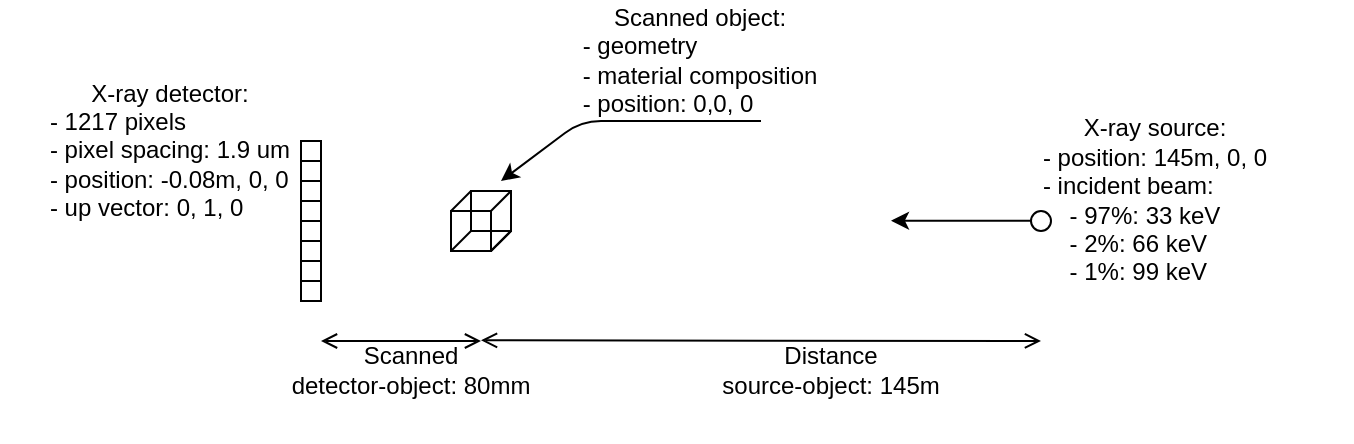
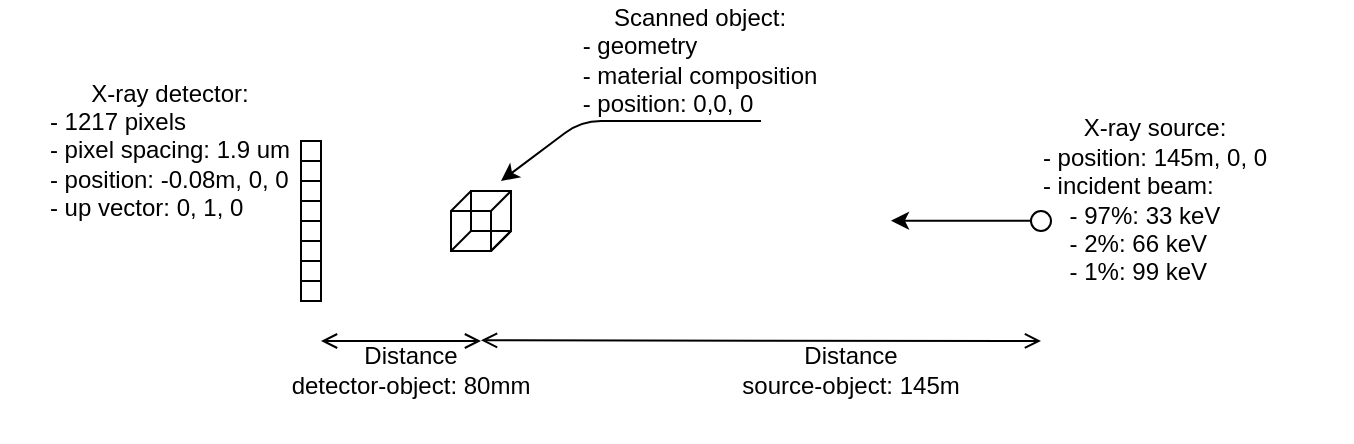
(412, 371) -> (412, 371)
(831, 371) -> (851, 371)
